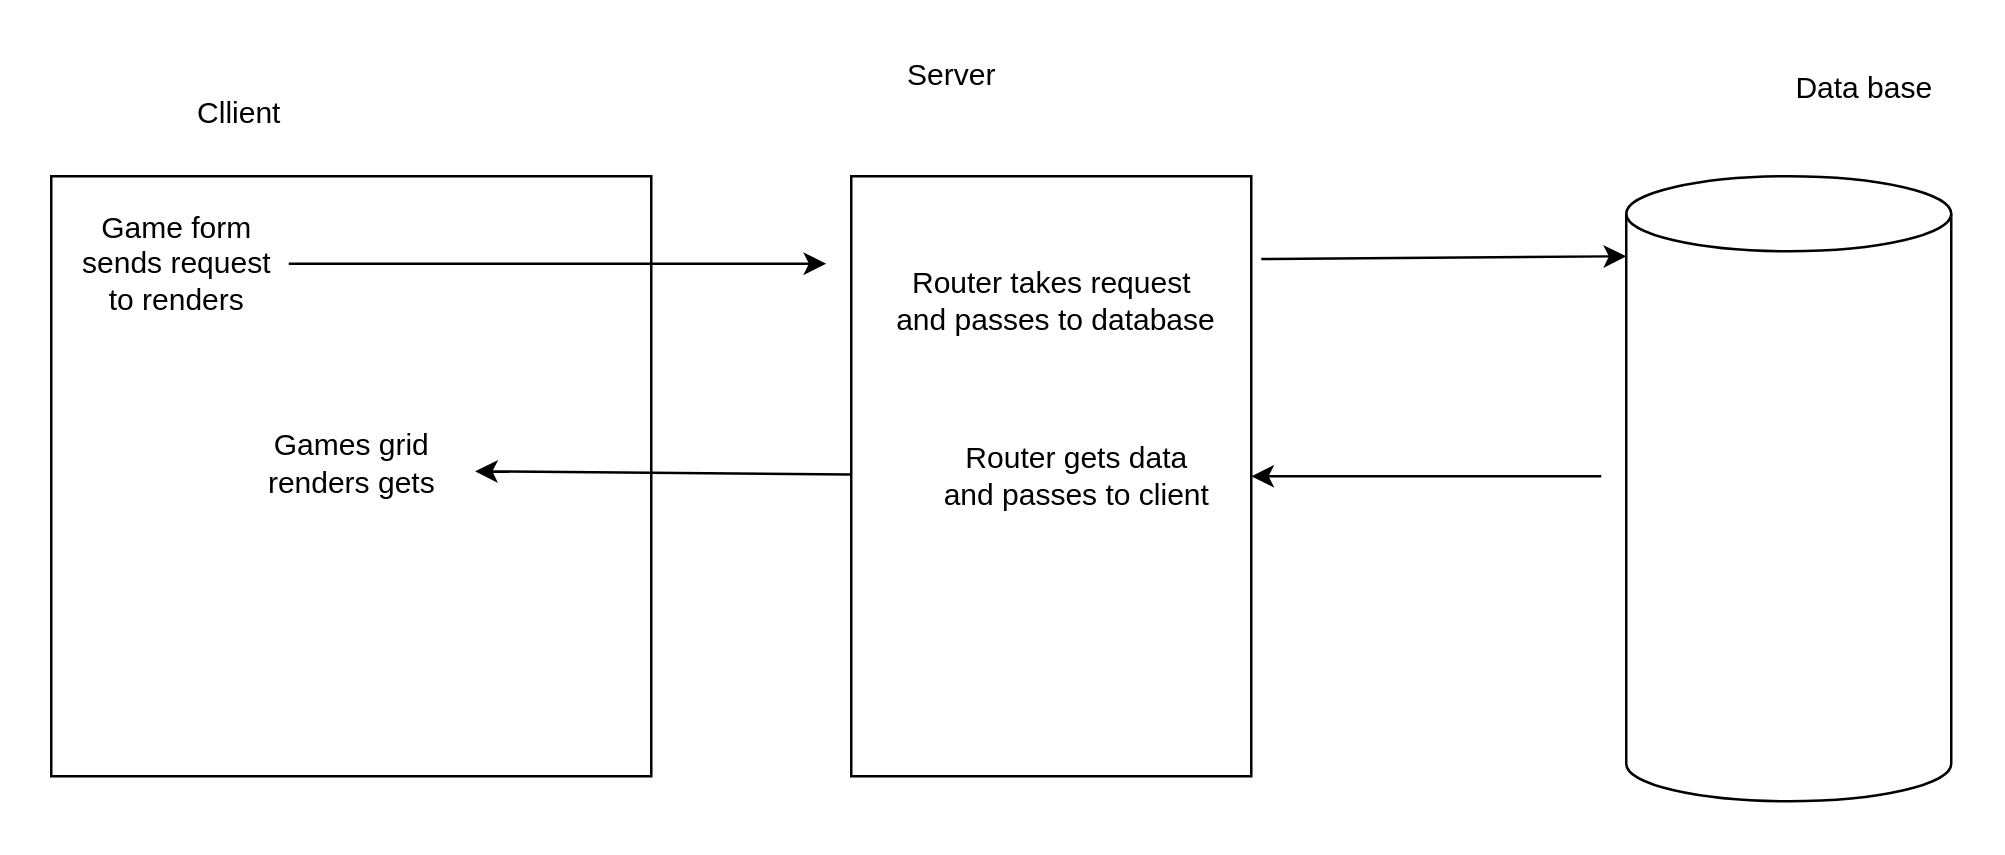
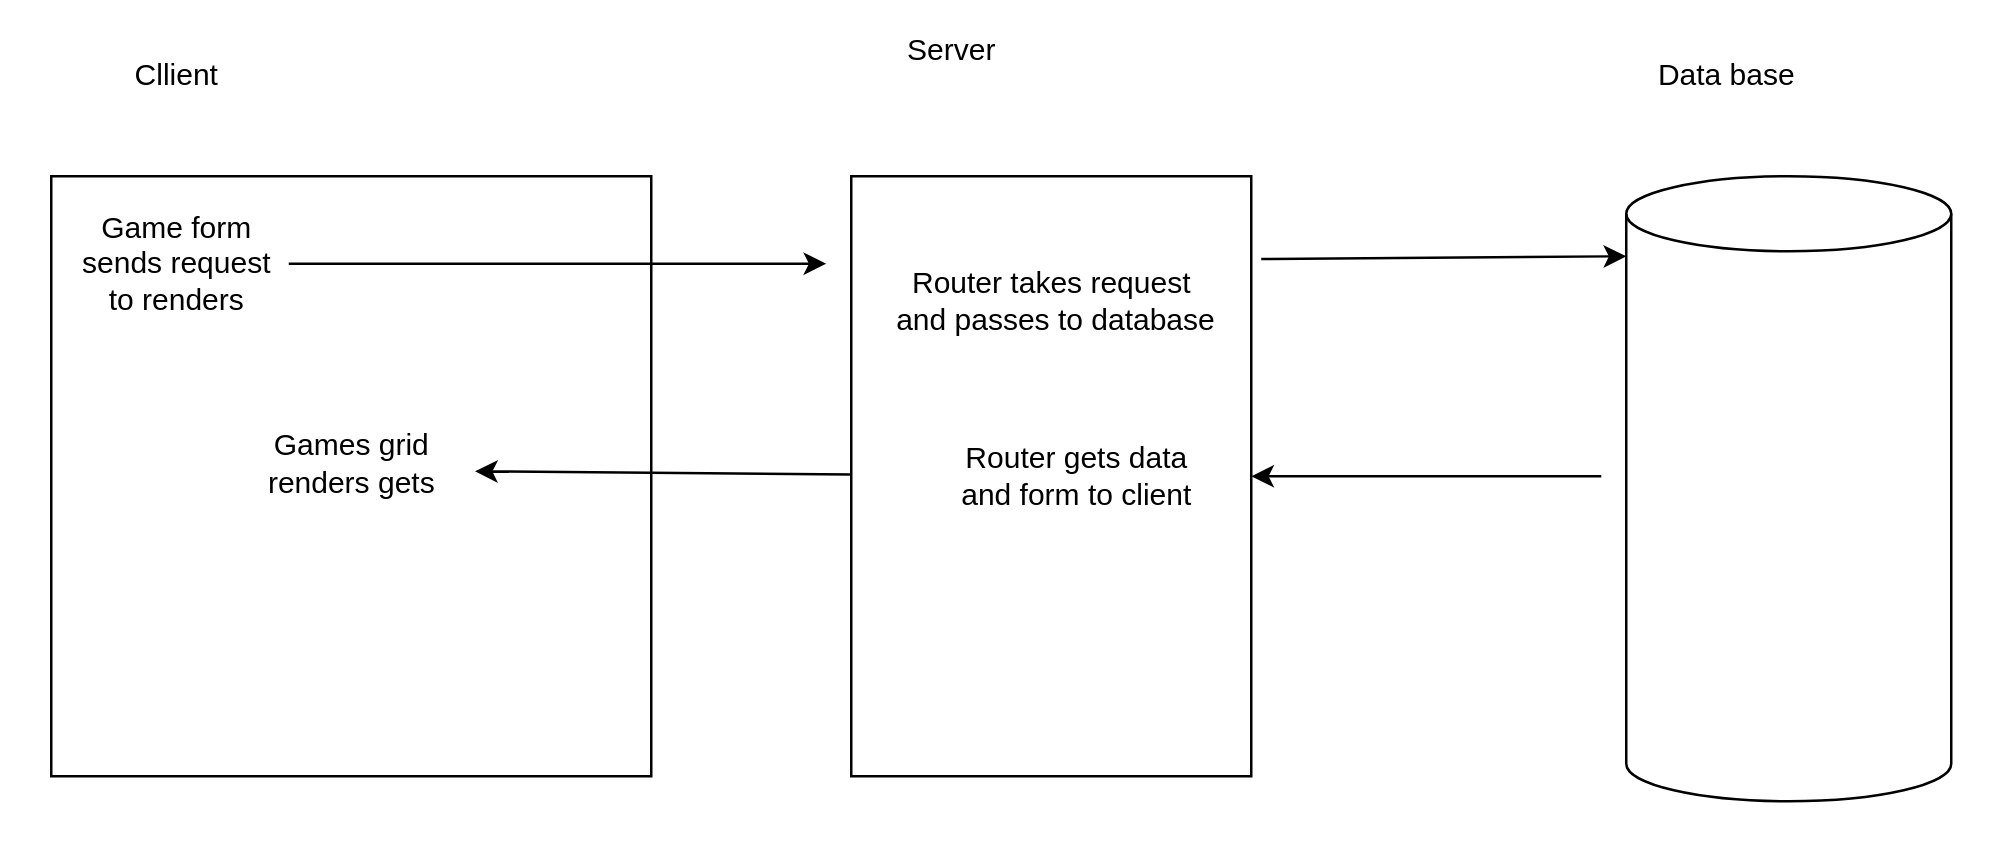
(951, 76) -> (951, 51)
(1864, 89) -> (1726, 76)
(239, 114) -> (176, 76)
(1078, 476) -> (1078, 476)
